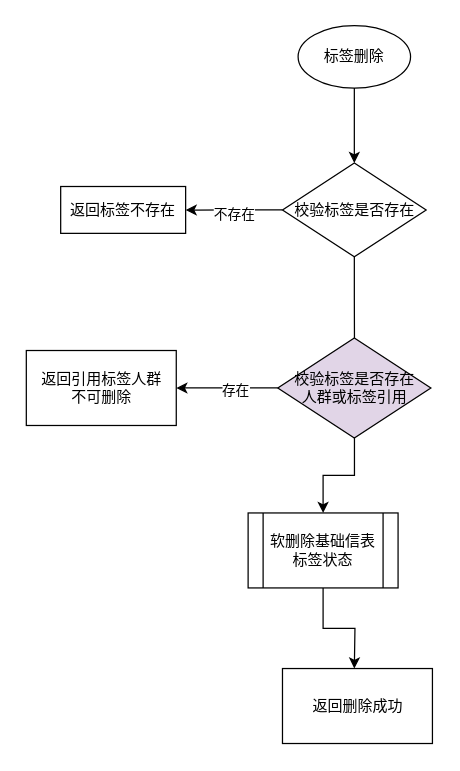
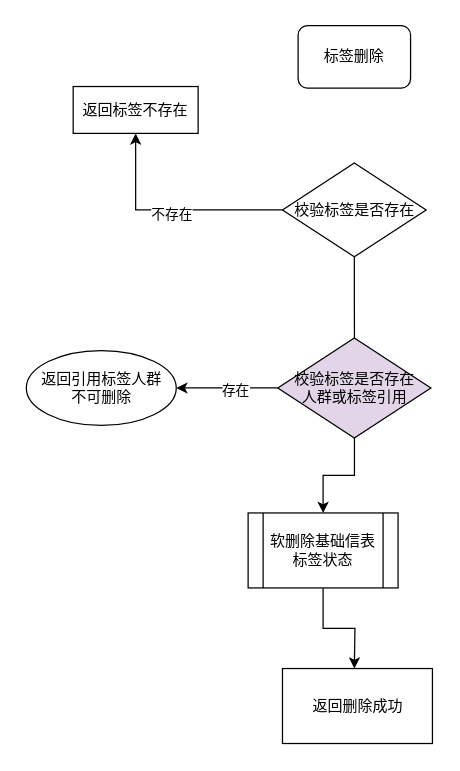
(354, 57) -> (354, 57)
(354, 121) -> none
(123, 210) -> (136, 110)
(101, 388) -> (101, 388)
